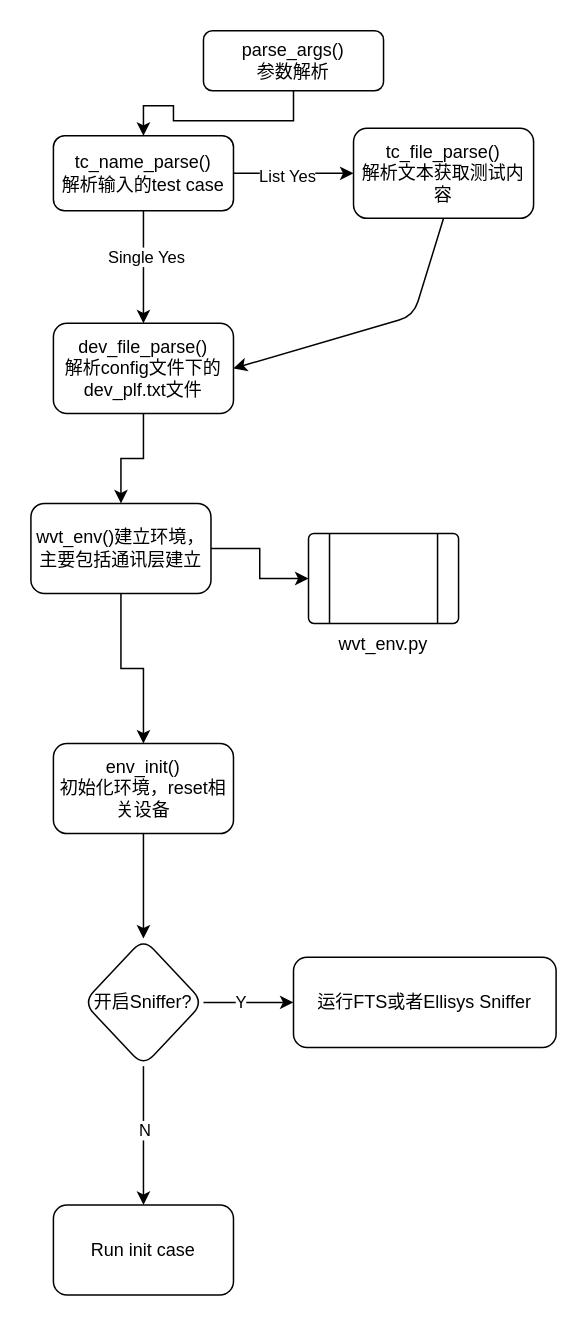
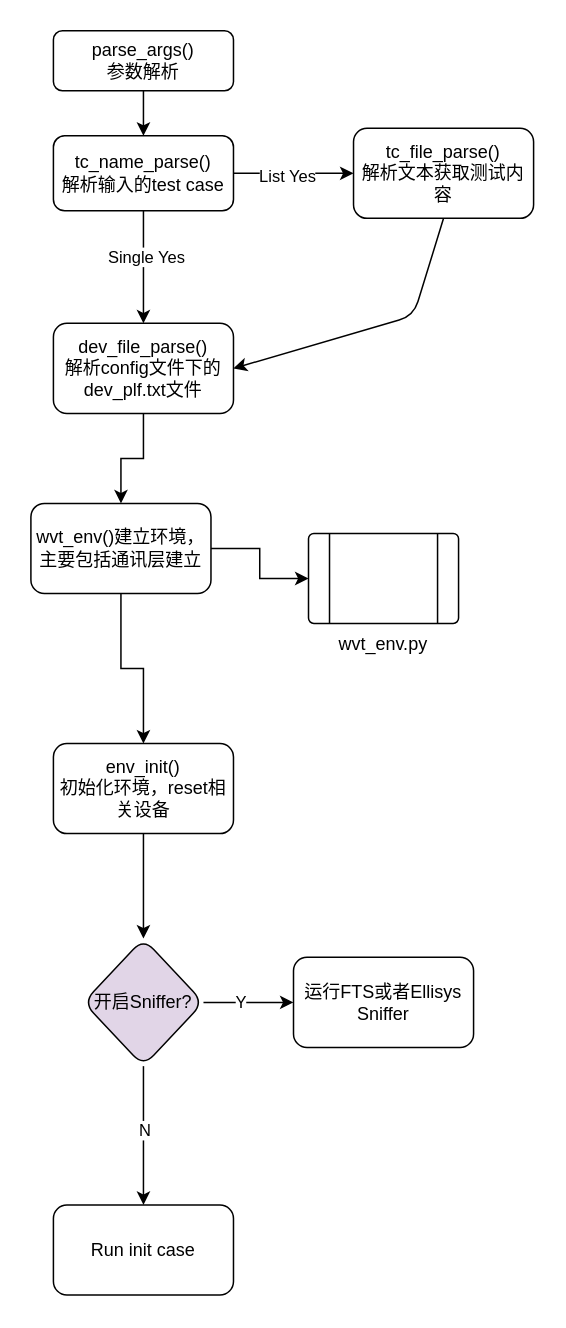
(293, 61) -> (143, 61)
(143, 1002) -> (143, 1002)
(425, 1002) -> (383, 1002)
